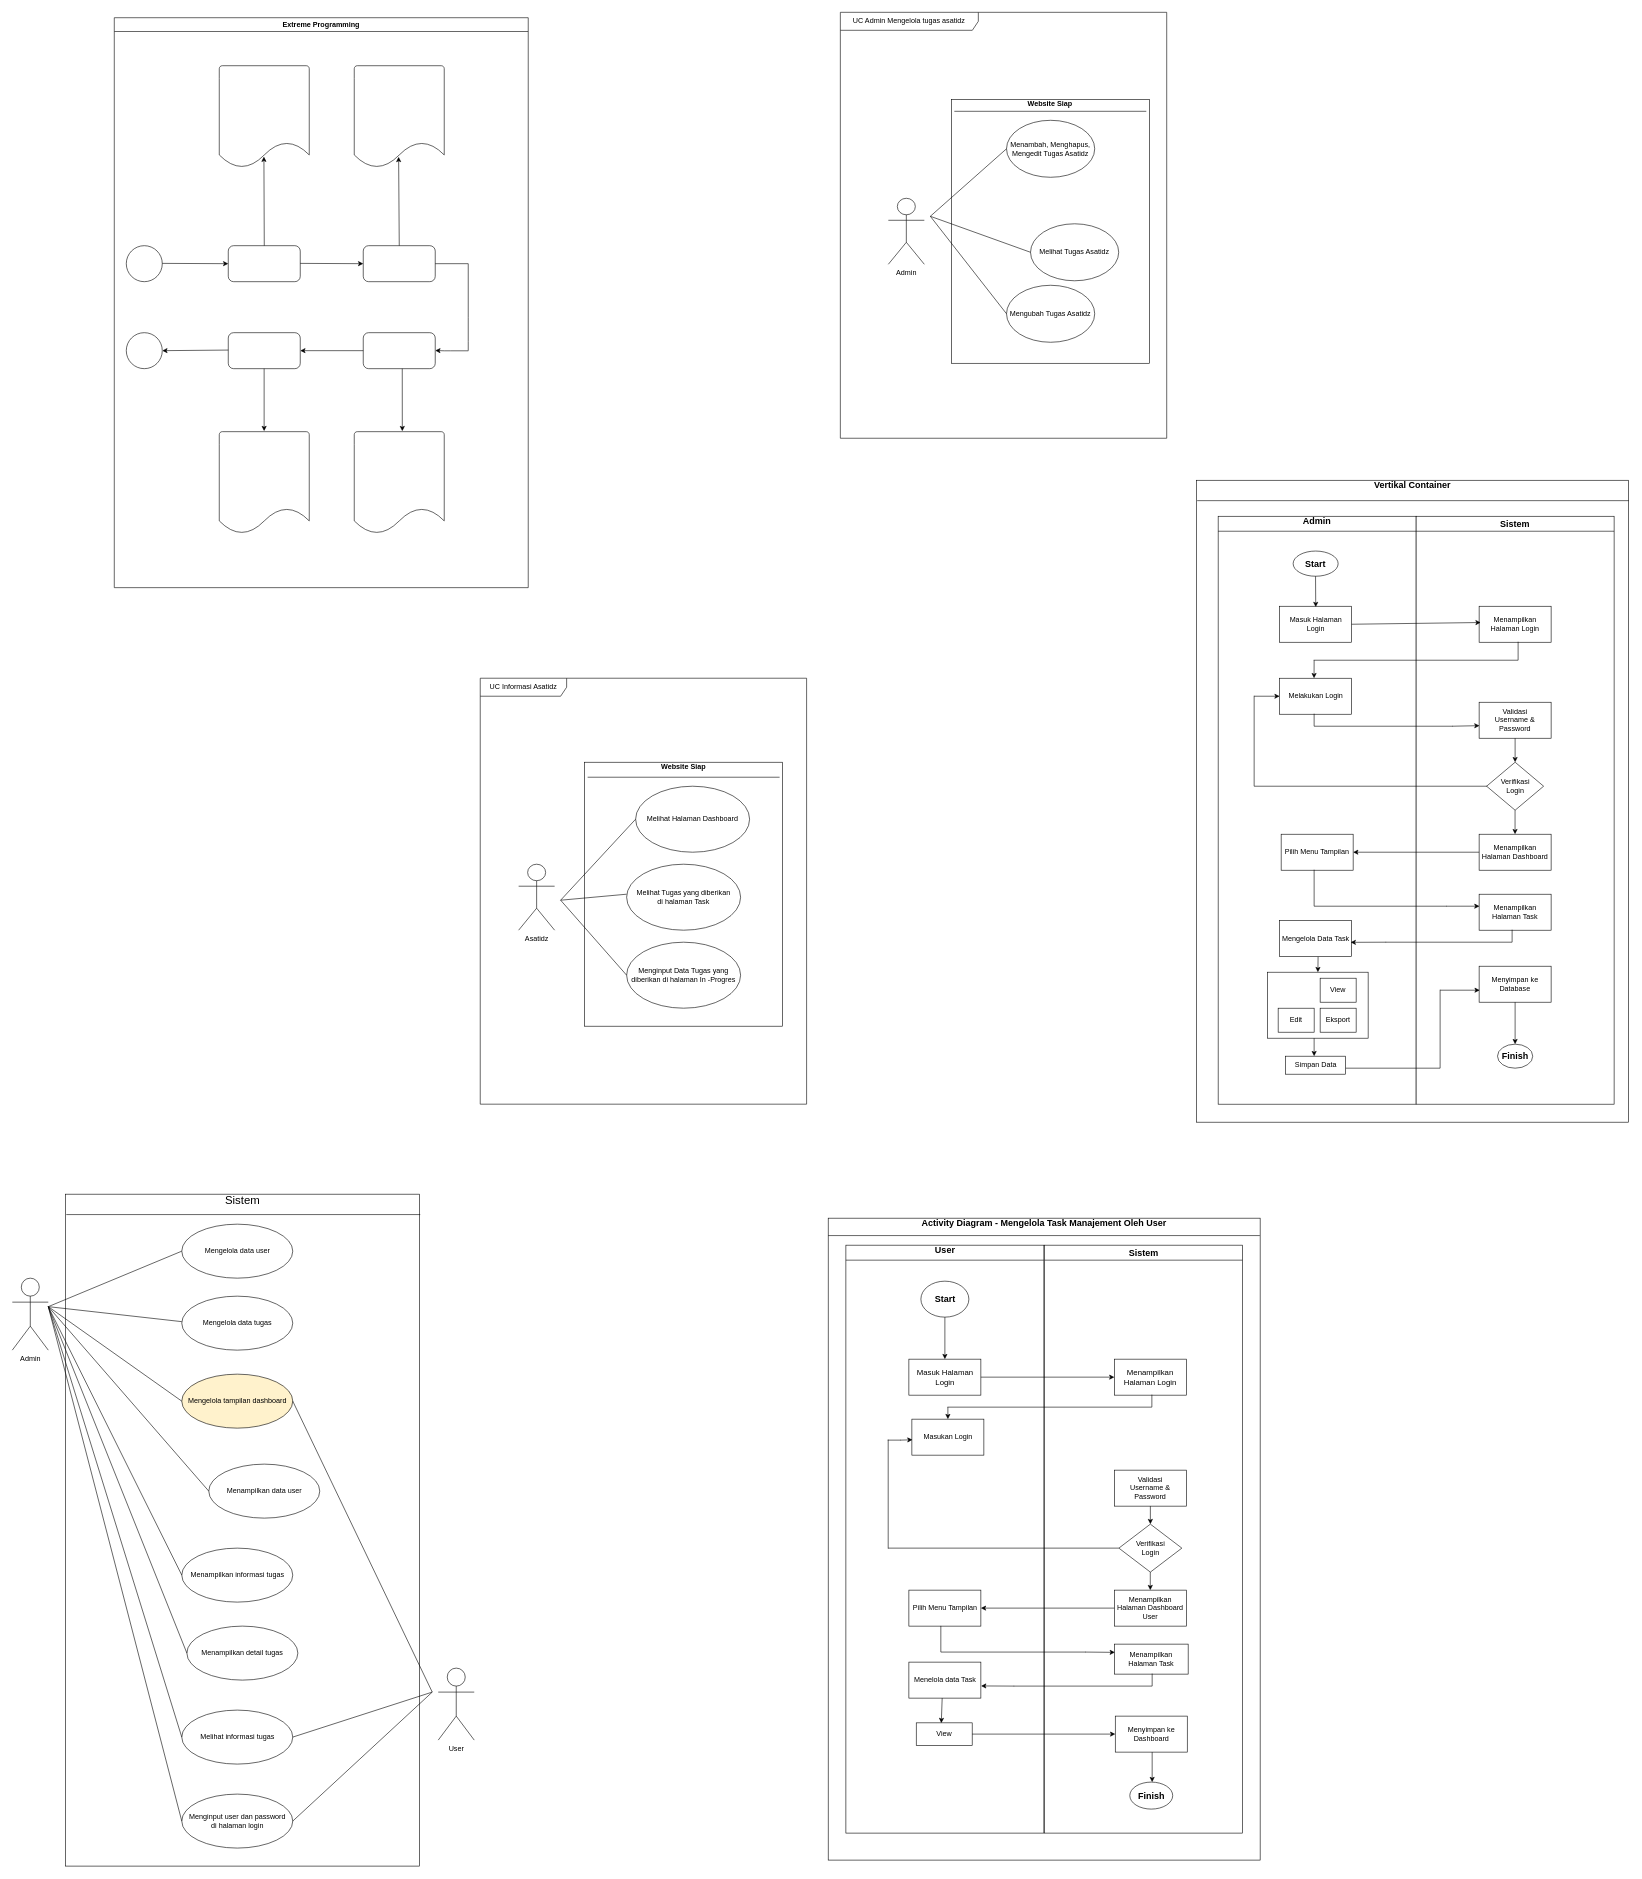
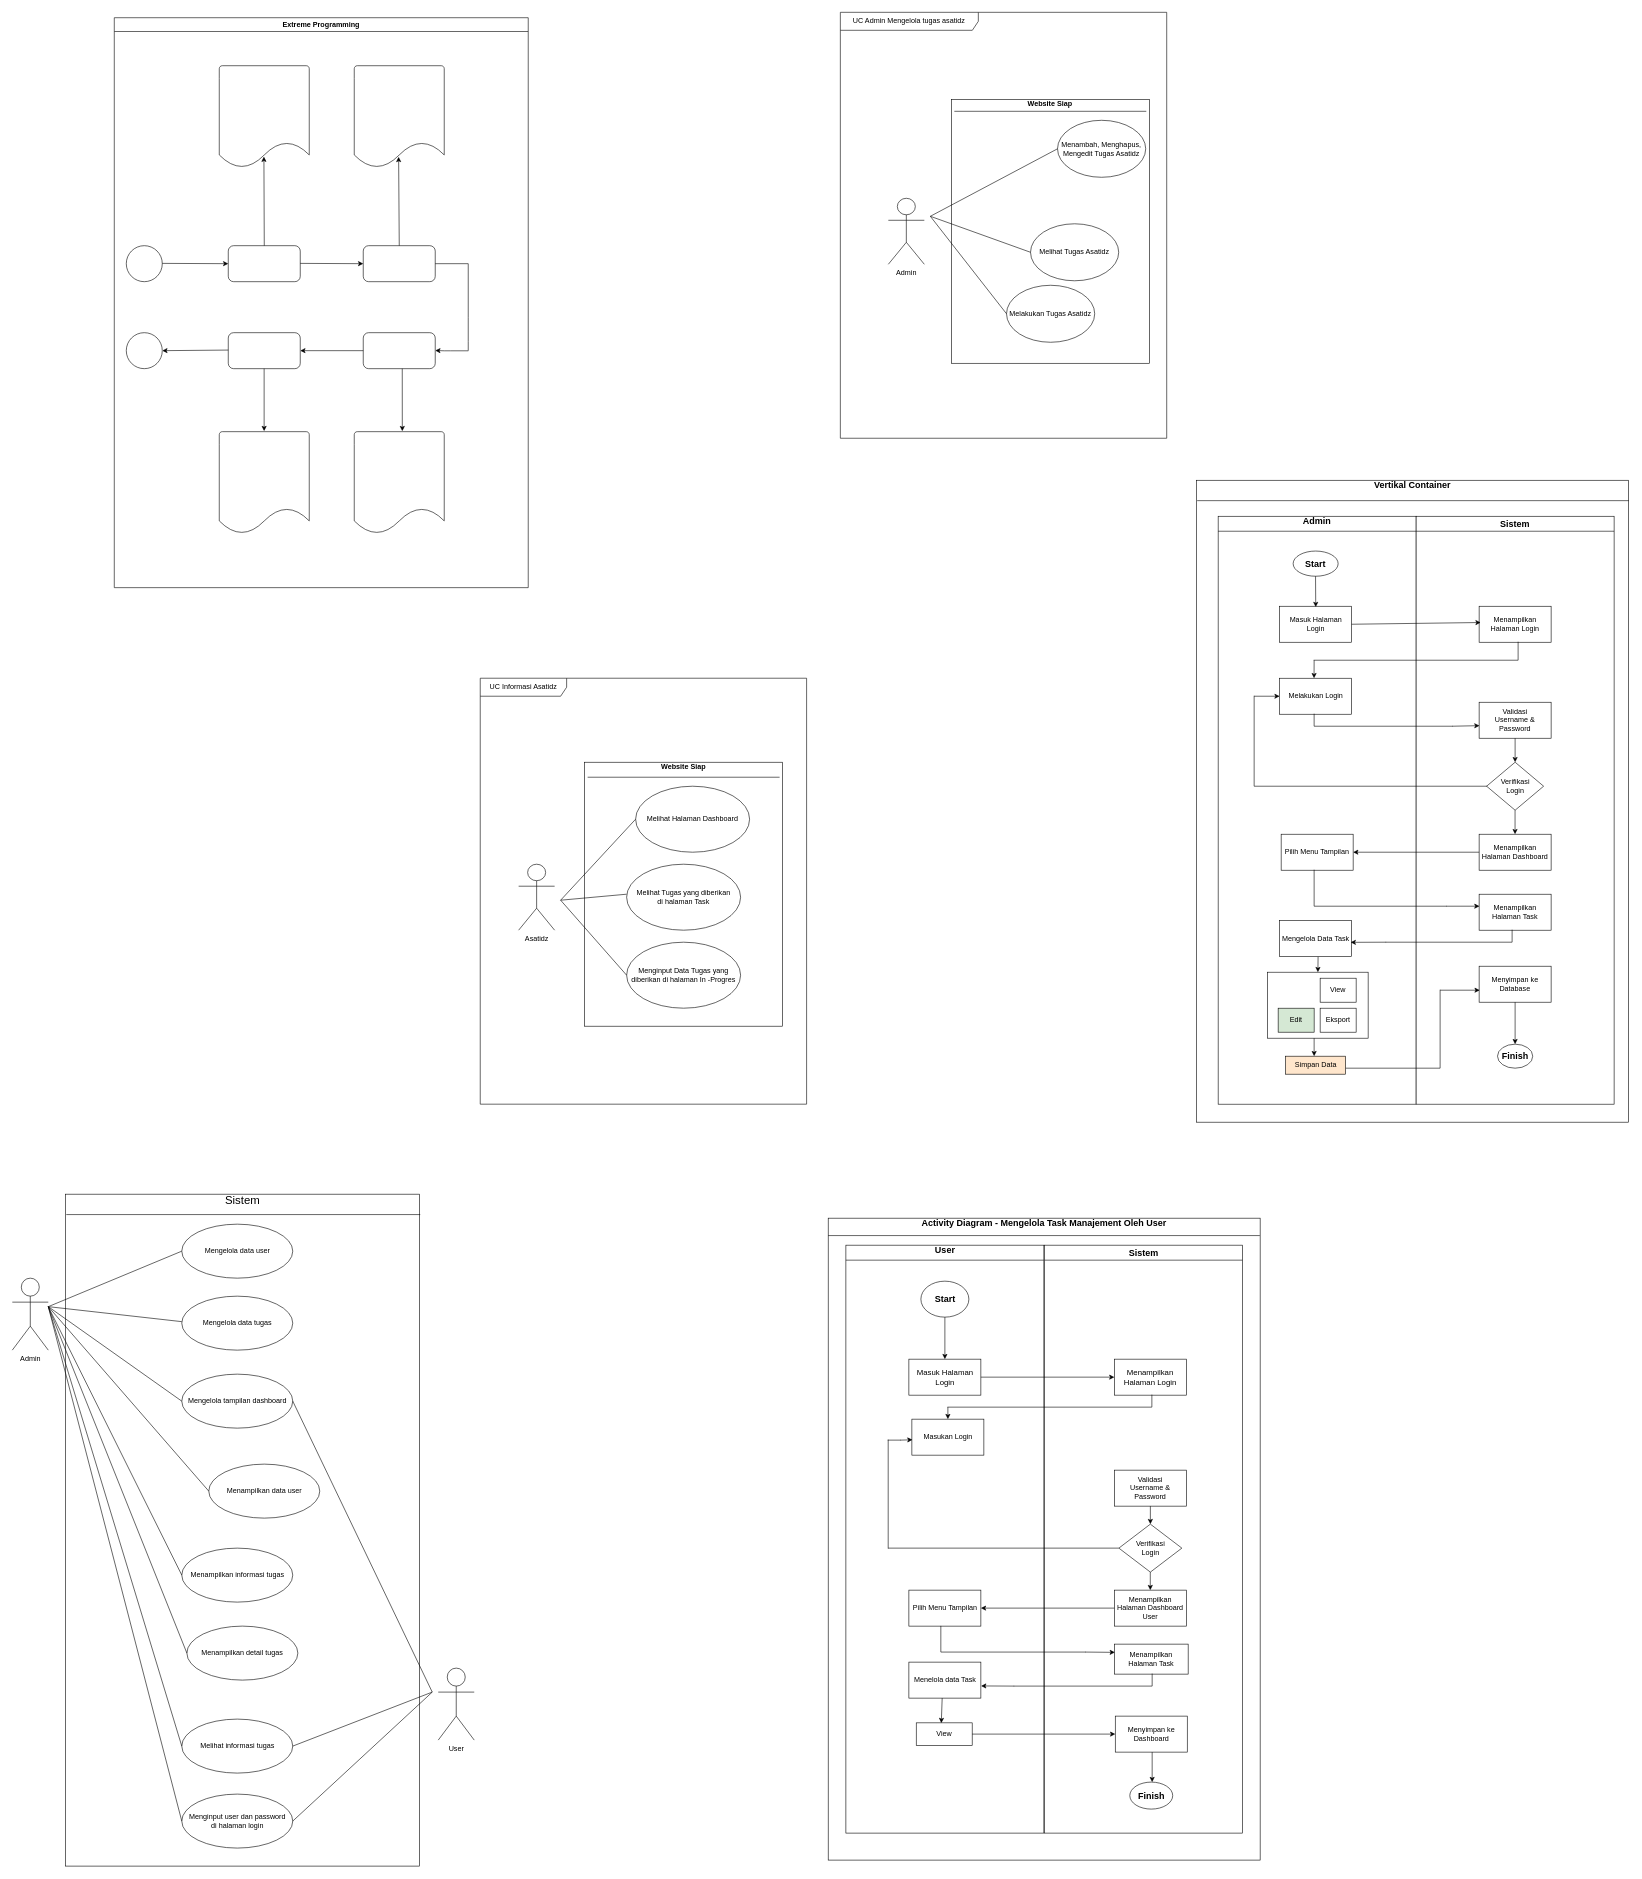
(1051, 149) -> (1102, 149)
(1051, 314) -> (1051, 314)
(1296, 1020) -> (1296, 1020)
(1316, 1065) -> (1316, 1065)
(237, 1401) -> (237, 1401)
(237, 1737) -> (237, 1746)
